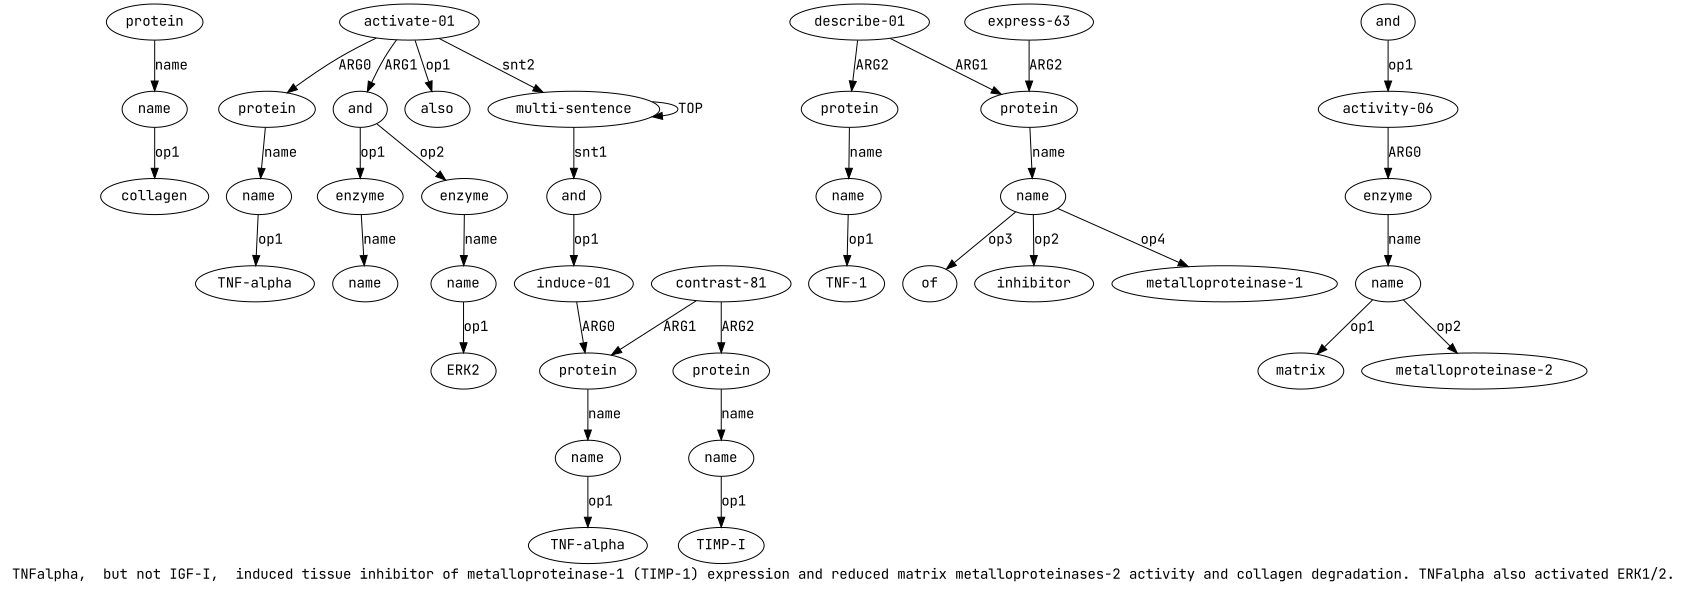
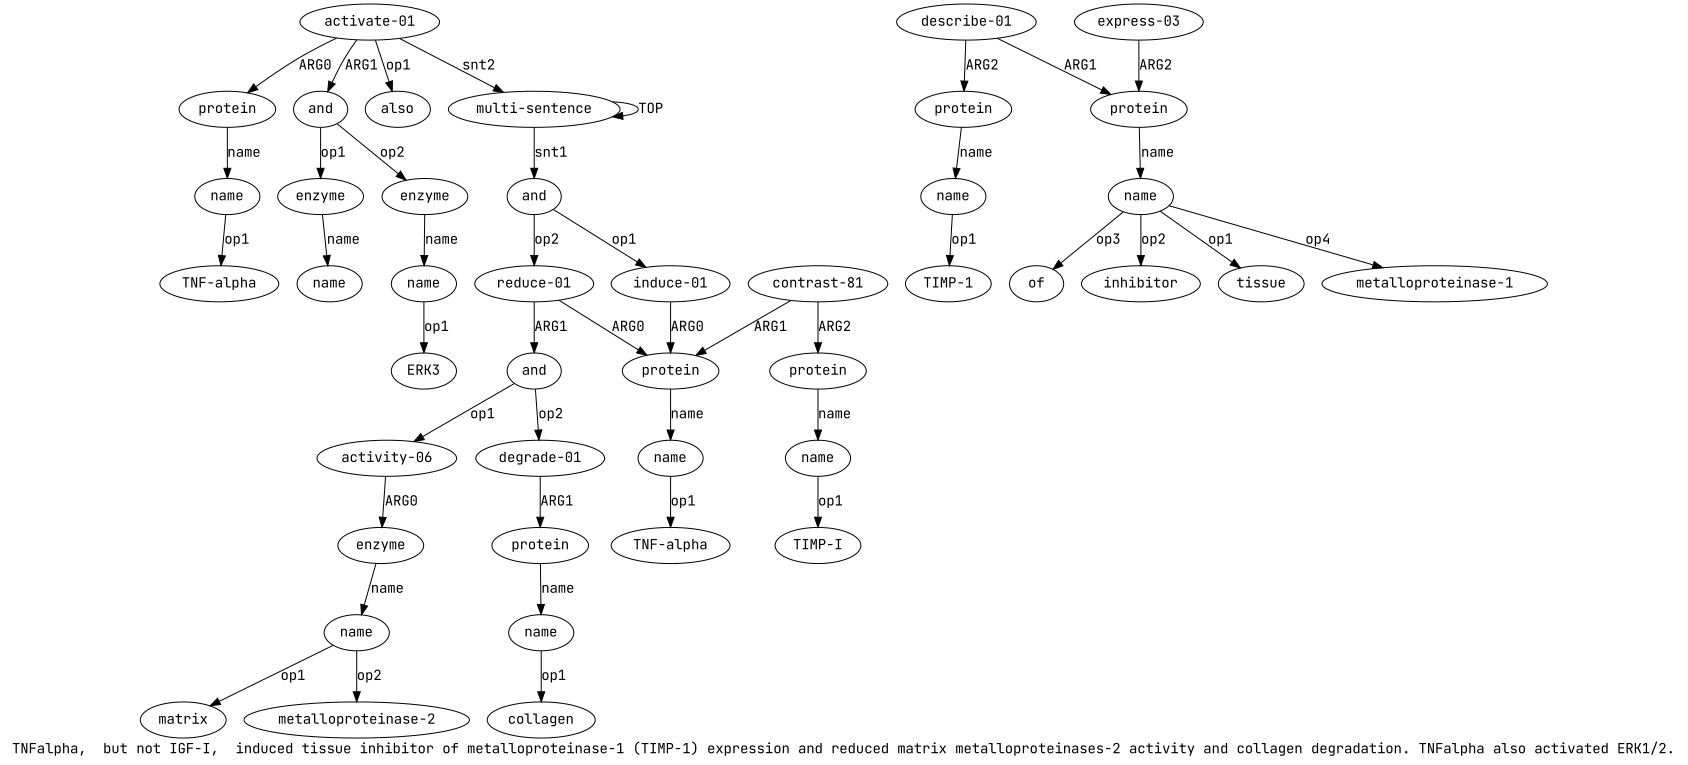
(1029, 22) -> (1139, 22)
none -> (534, 284)
(847, 284) -> (948, 284)
none -> (1261, 284)
(464, 371) -> (424, 371)
none -> (540, 458)
